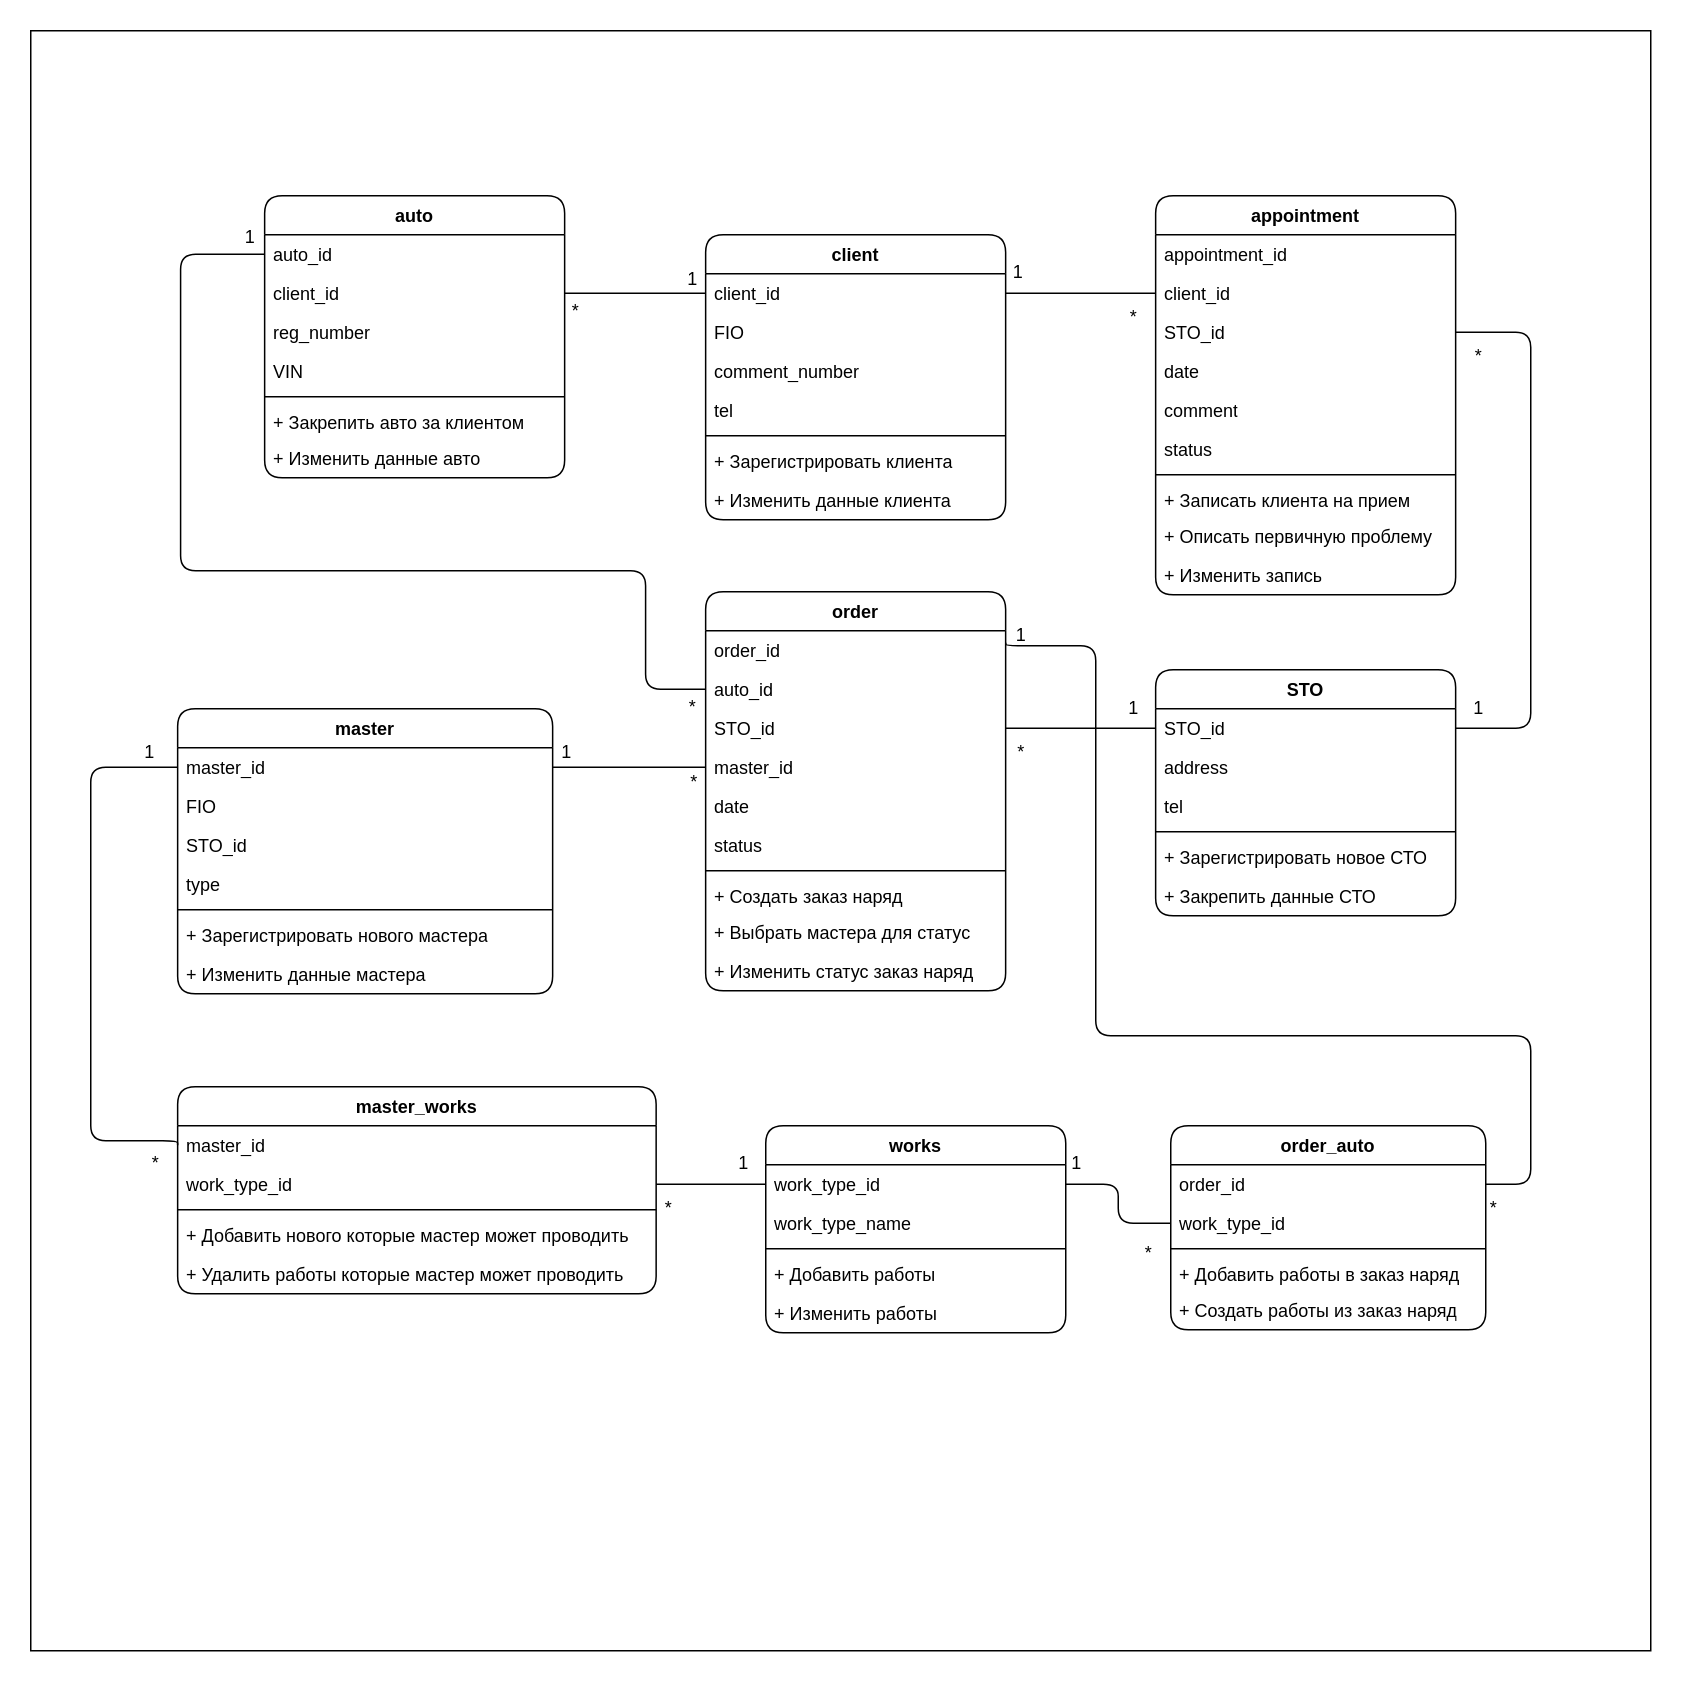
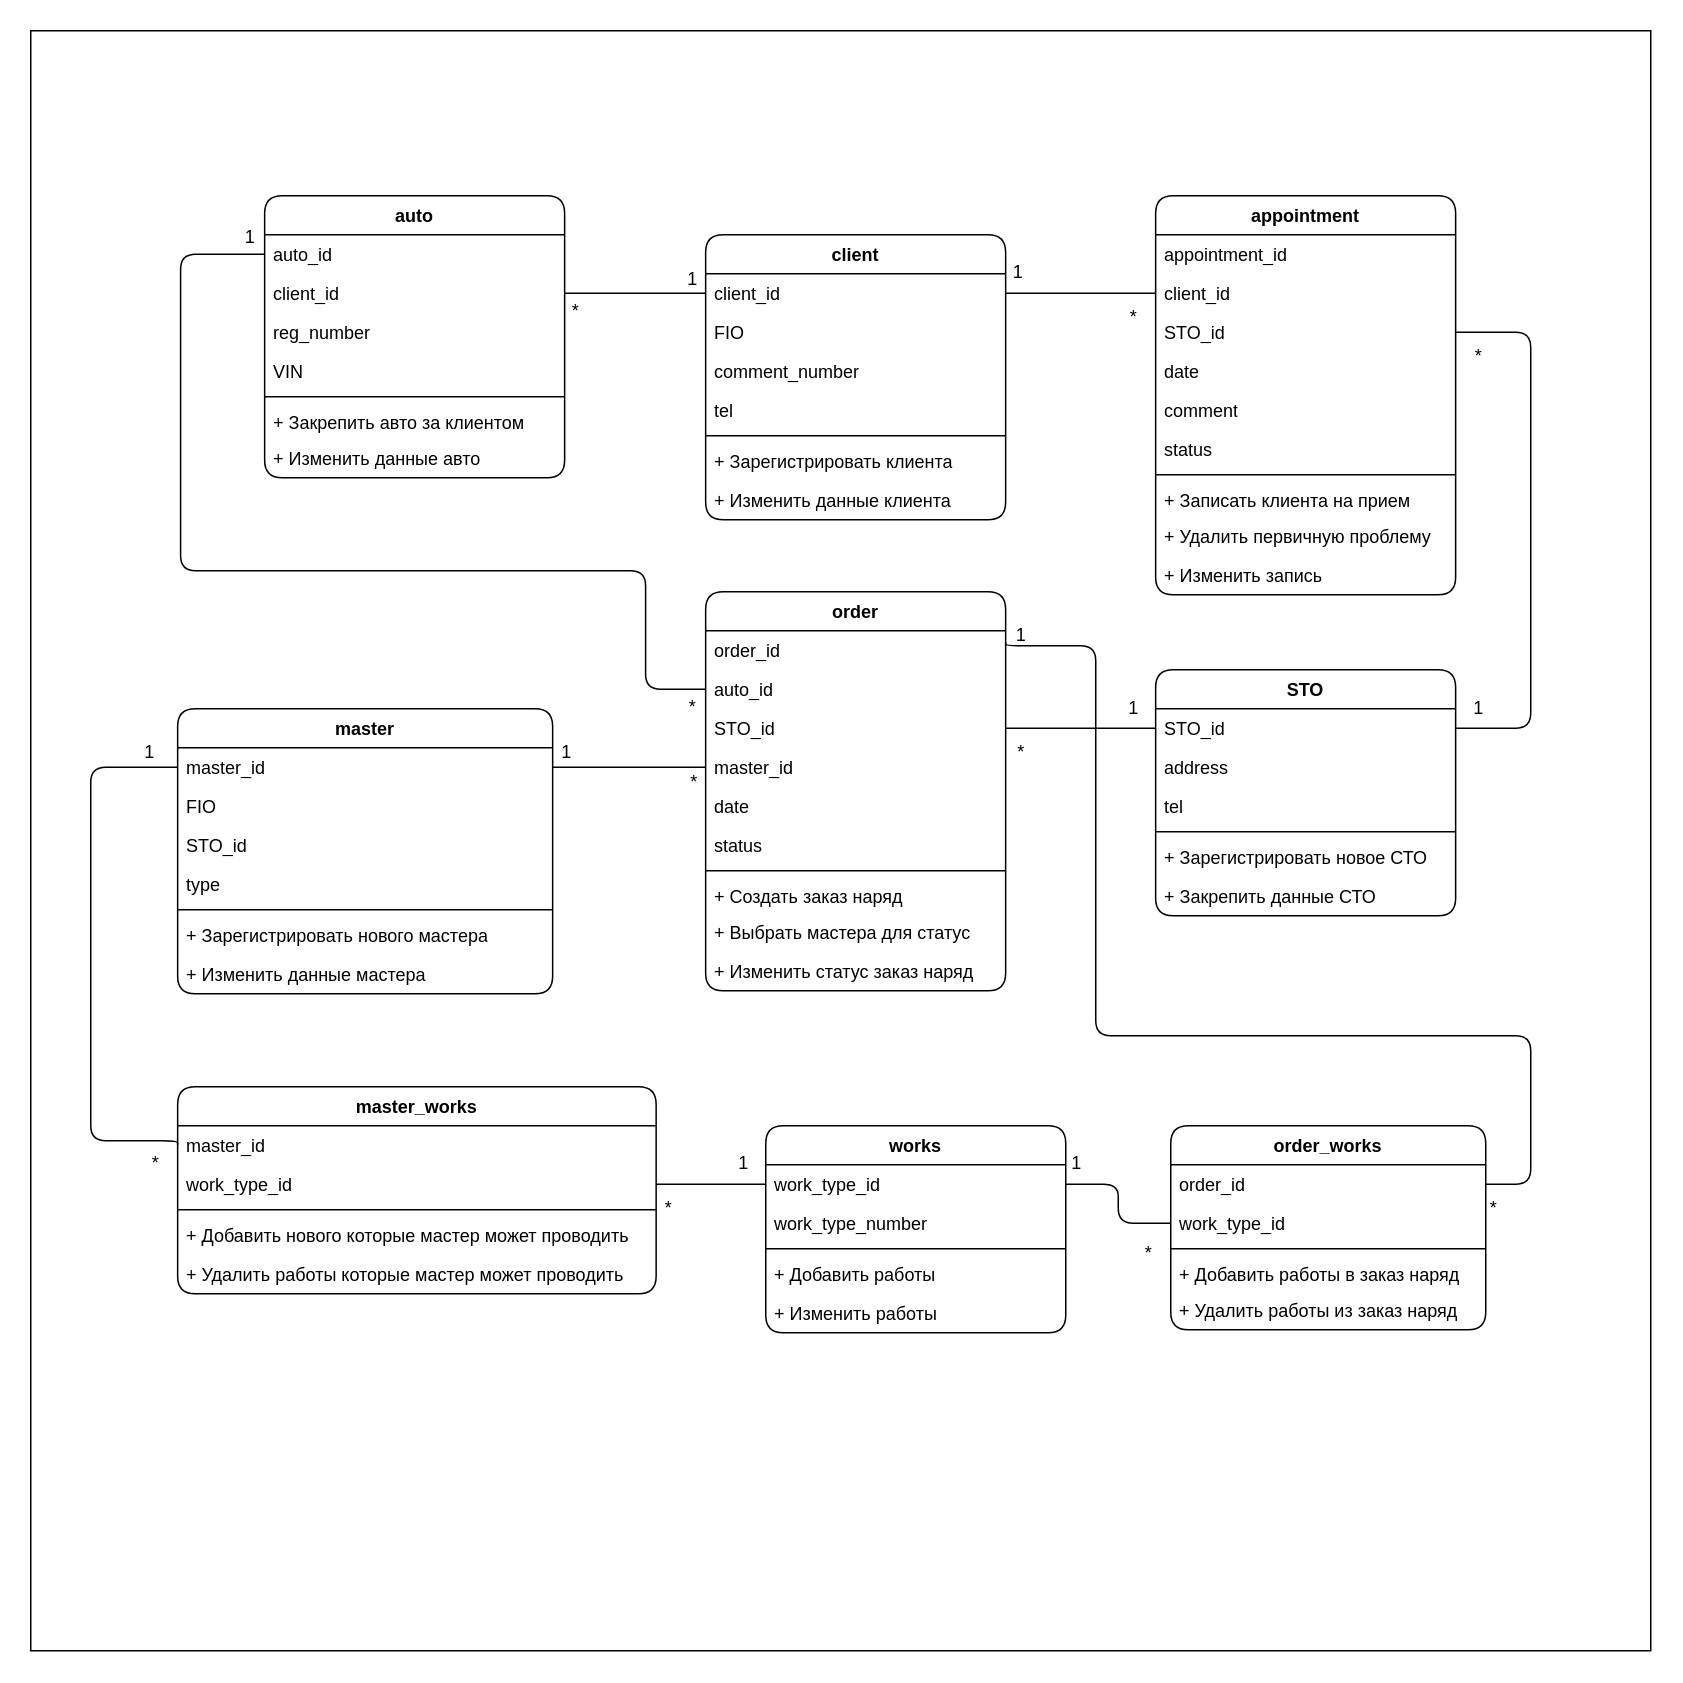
(1299, 538) -> (1299, 538)
(1328, 1147) -> (1328, 1147)
(845, 1225) -> (855, 1225)
(1324, 1312) -> (1324, 1312)
